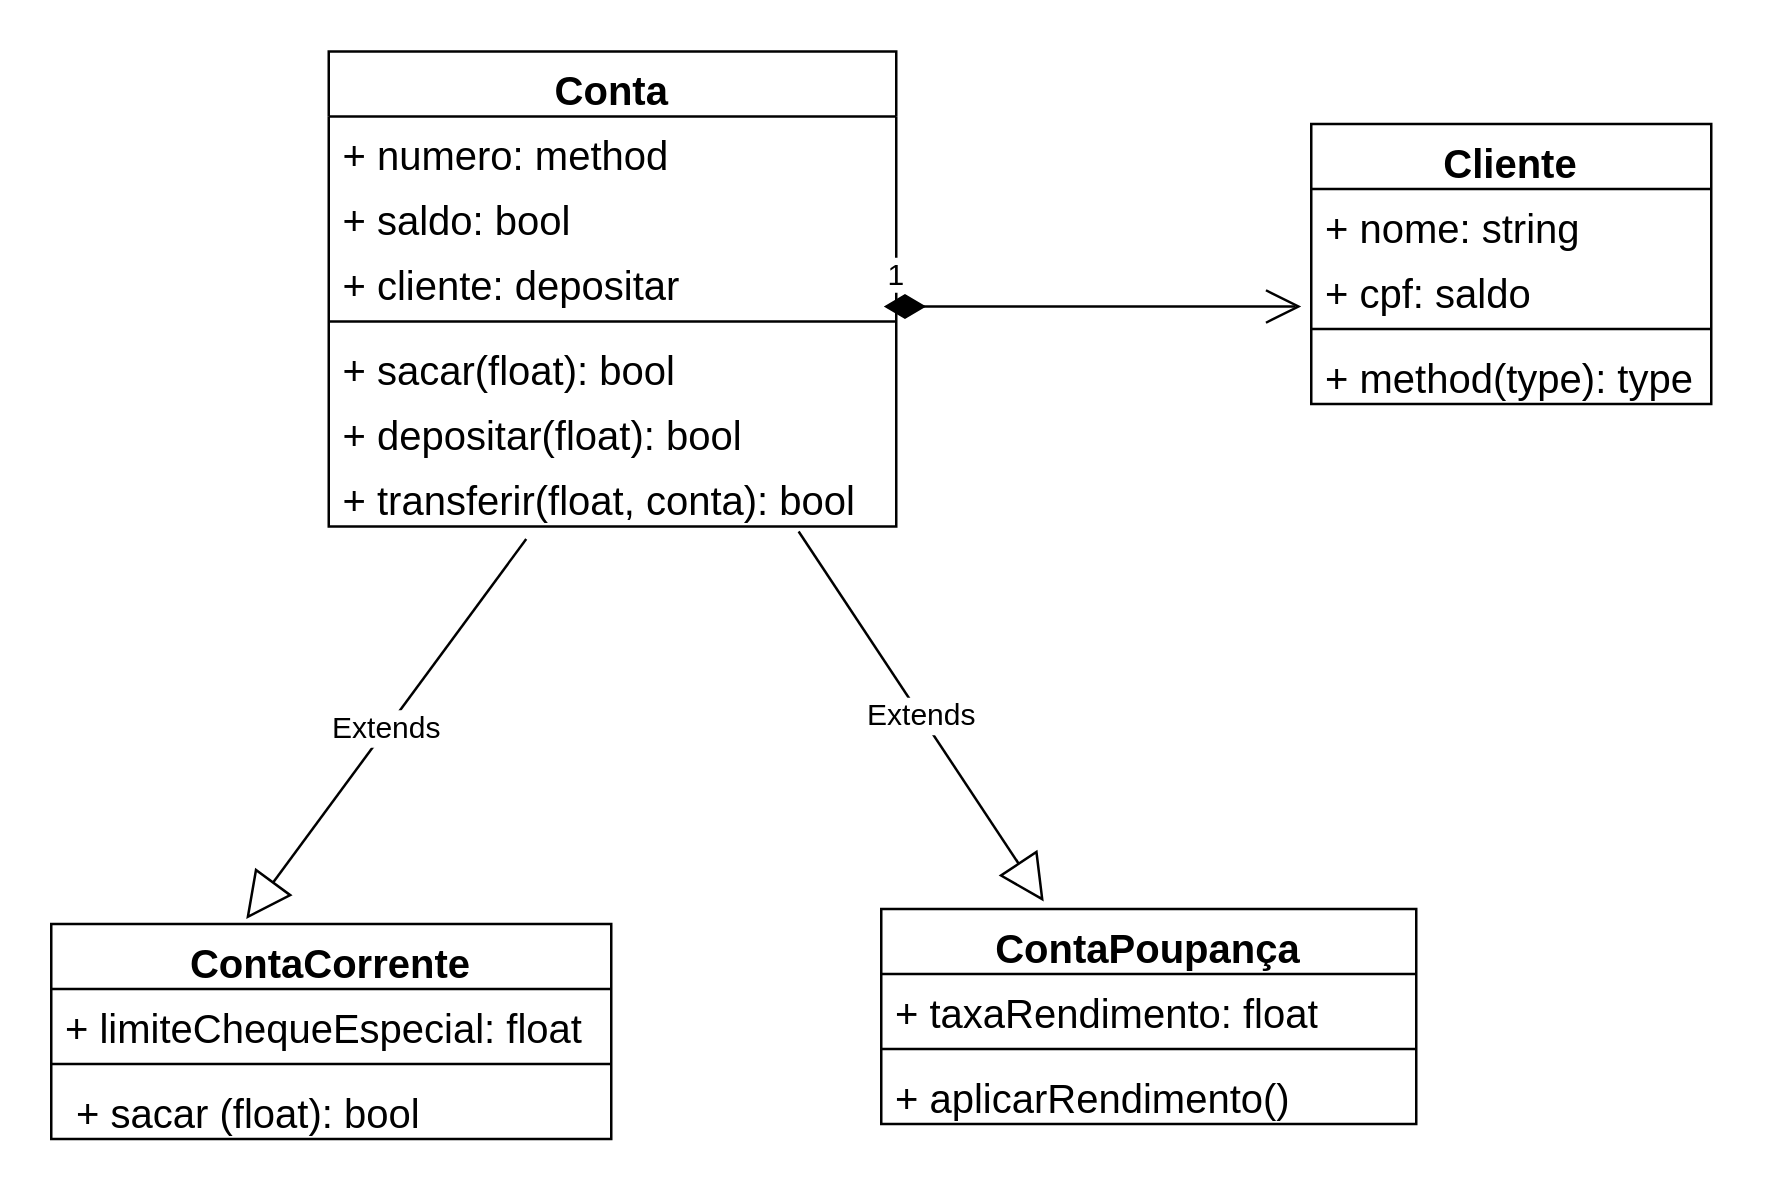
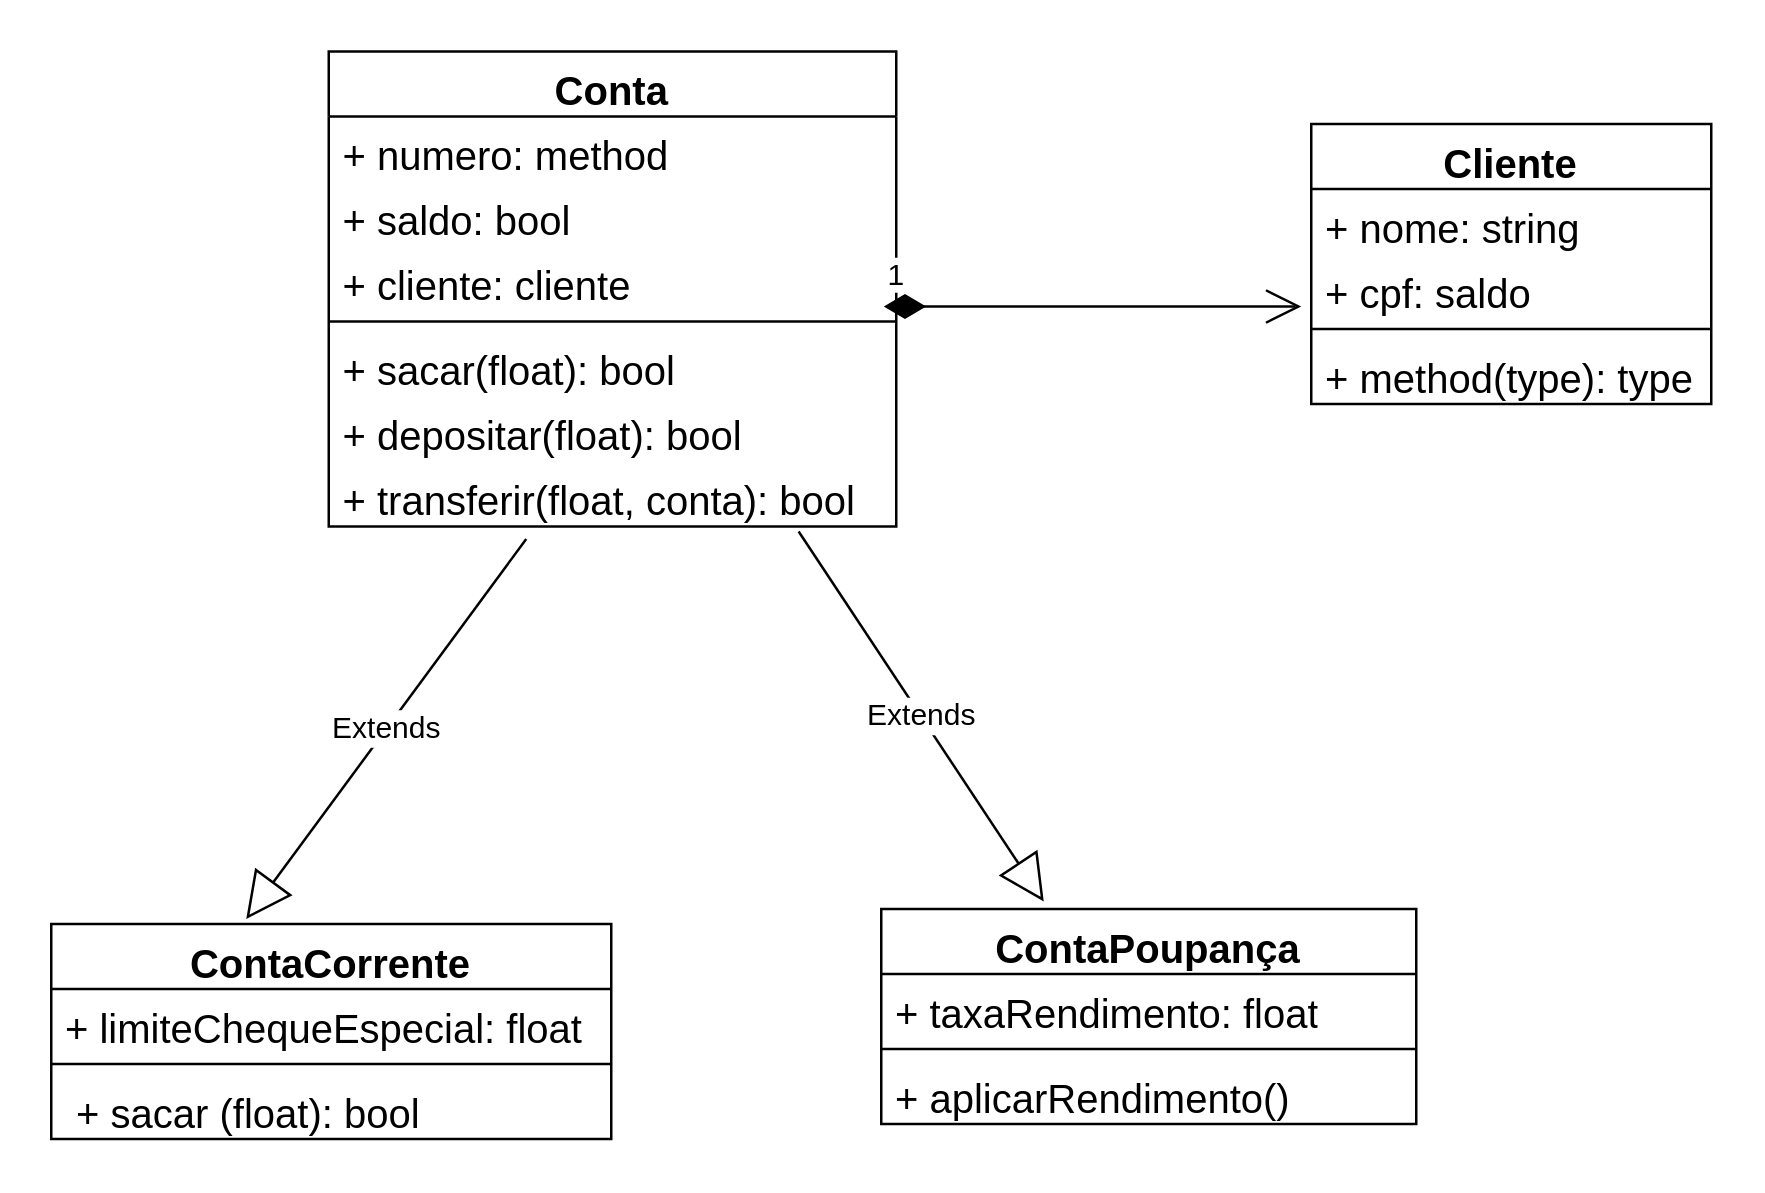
(537, 288) -> (509, 288)
